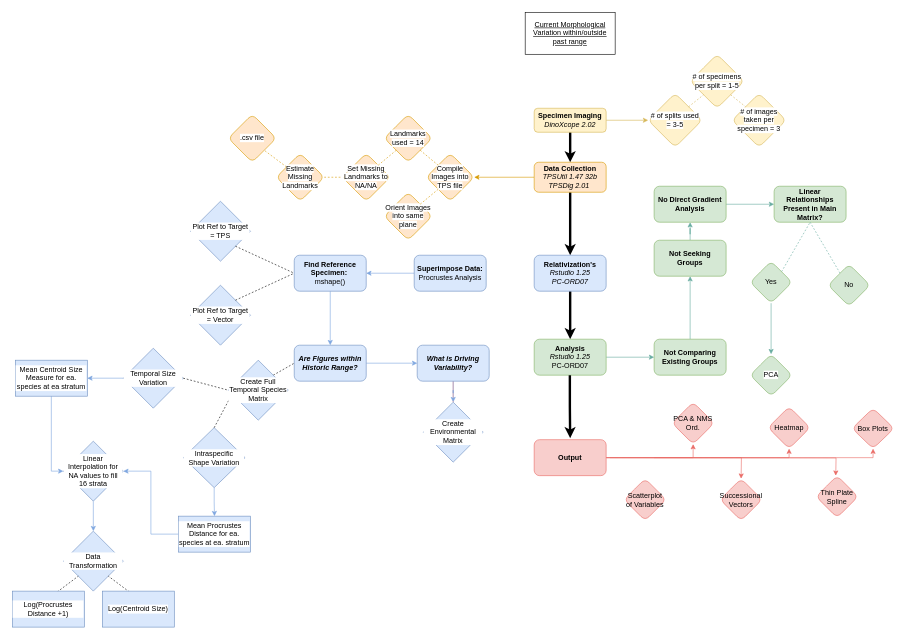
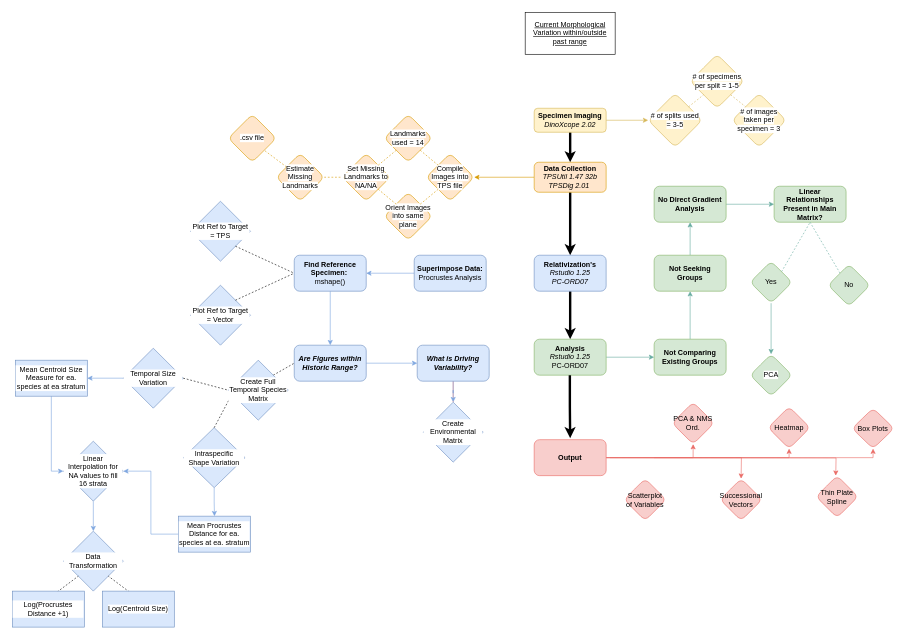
none -> (388, 197)
(690, 258) -> (690, 273)
